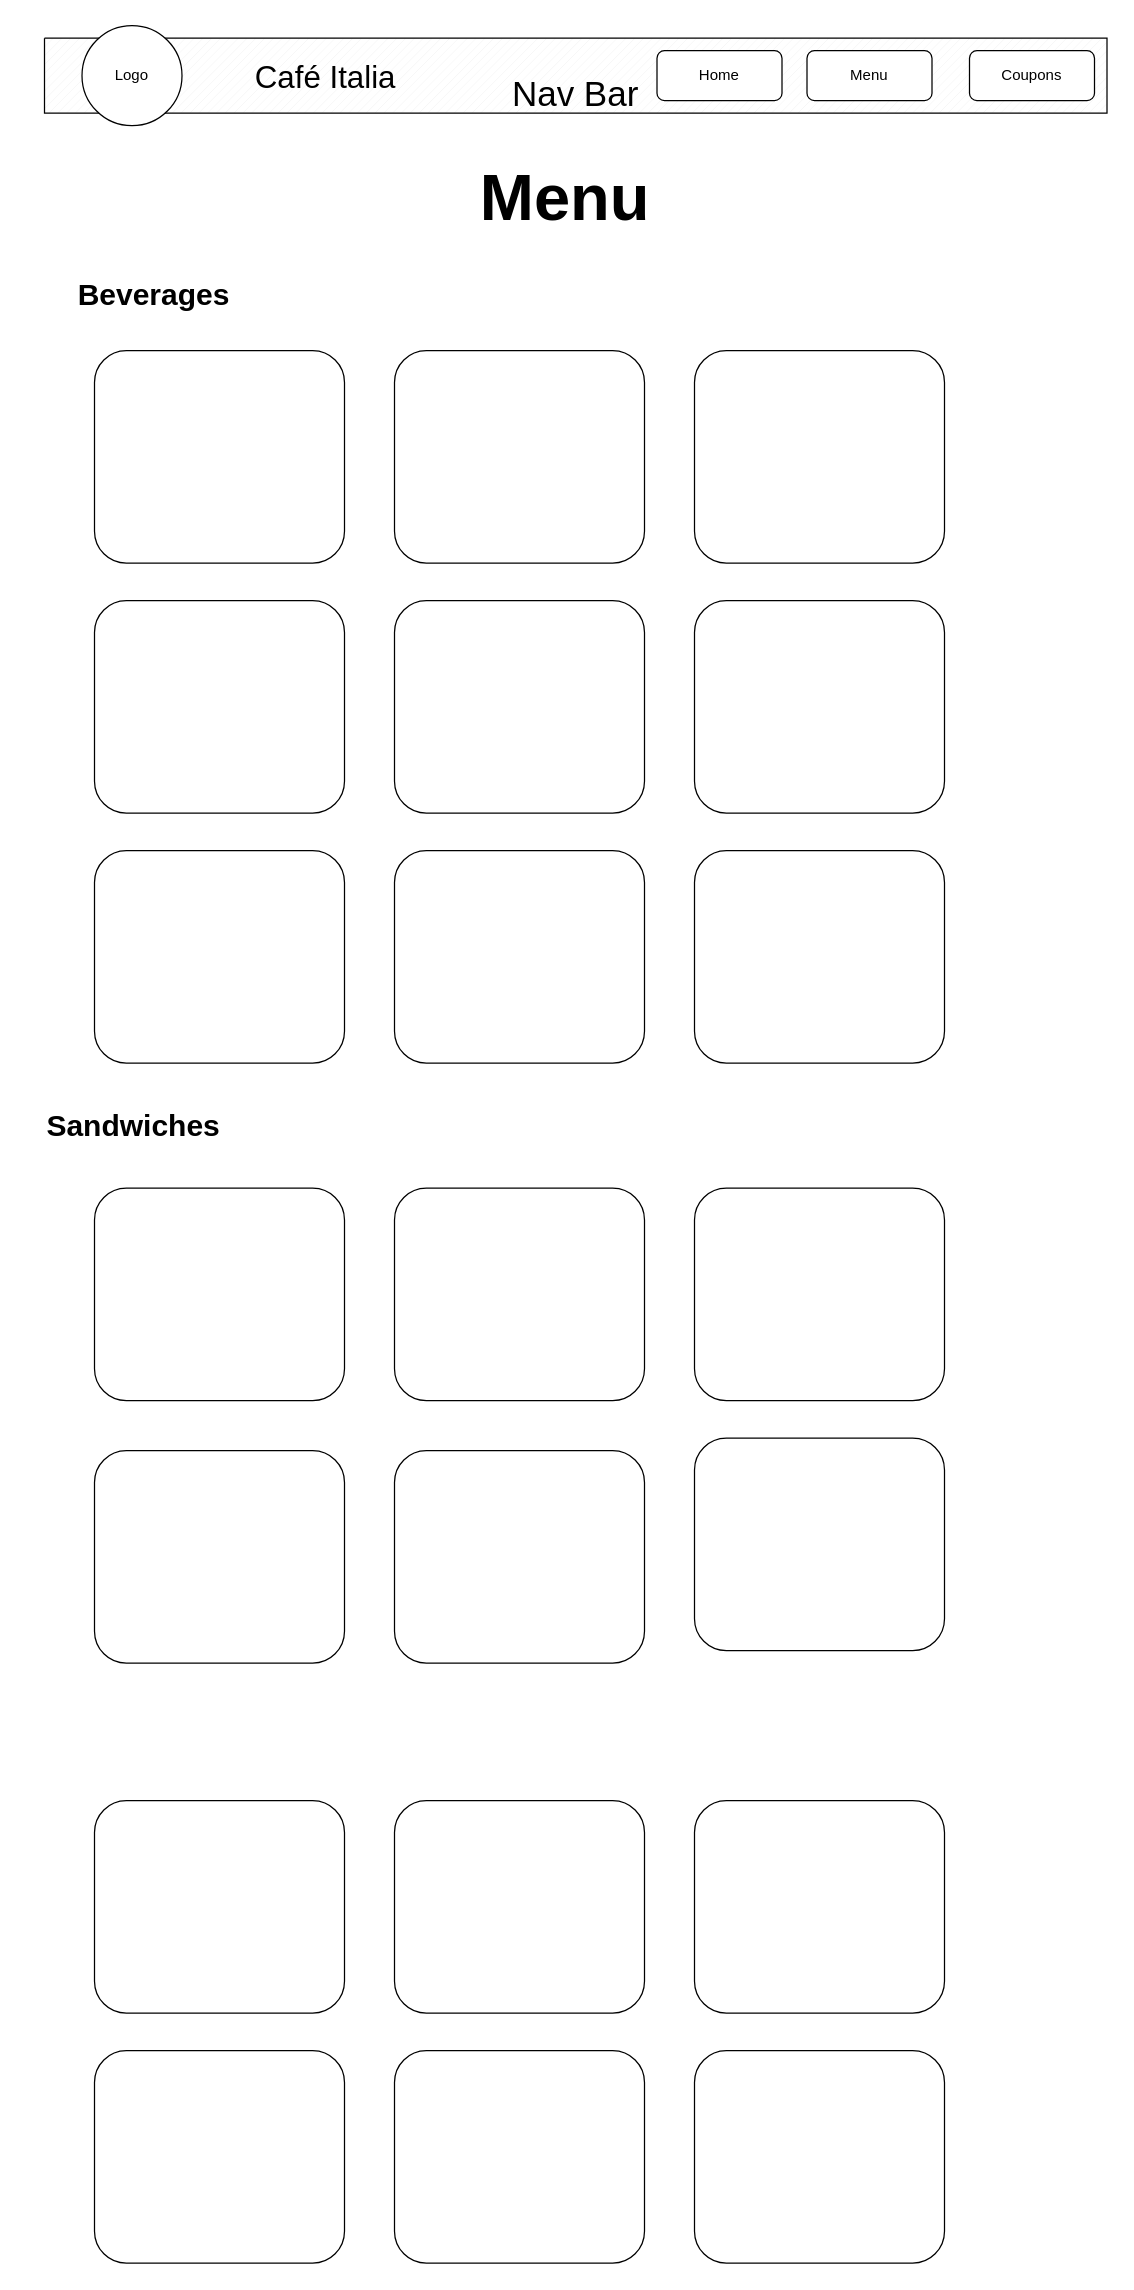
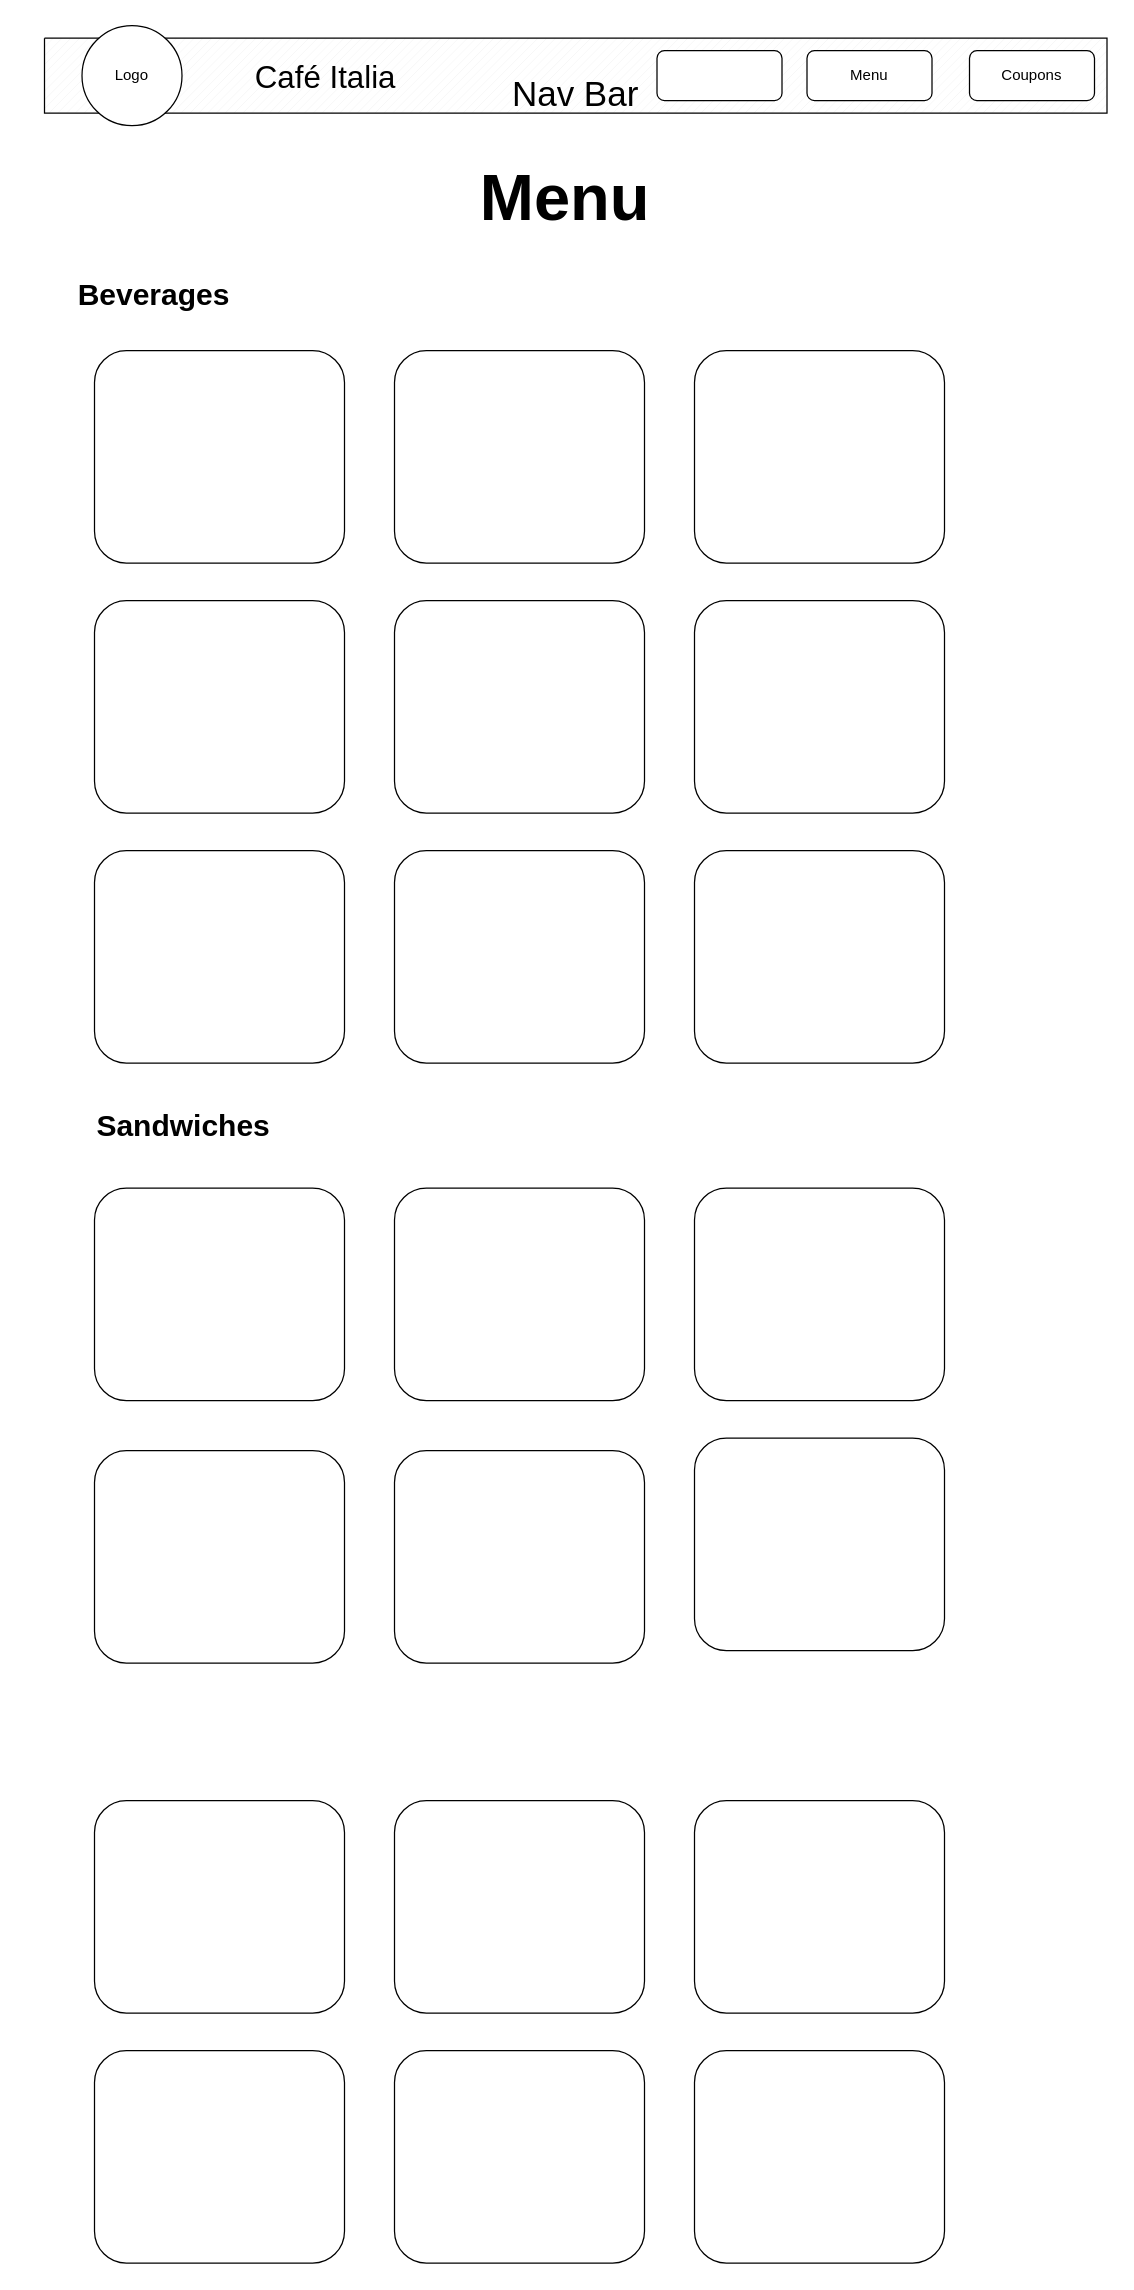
(719, 76) -> none
(532, 1132) -> (582, 1132)
